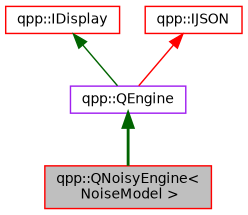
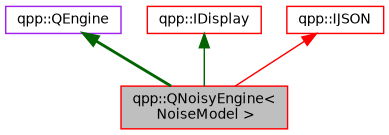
(100, 65) -> (204, 67)
(156, 65) -> (270, 64)
